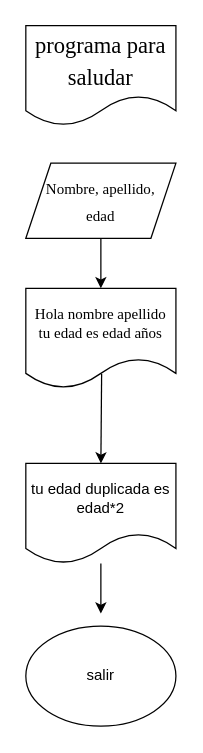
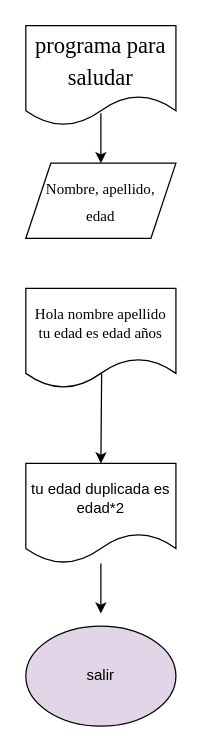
none -> (101, 134)
(101, 259) -> none
(101, 676) -> (101, 676)
